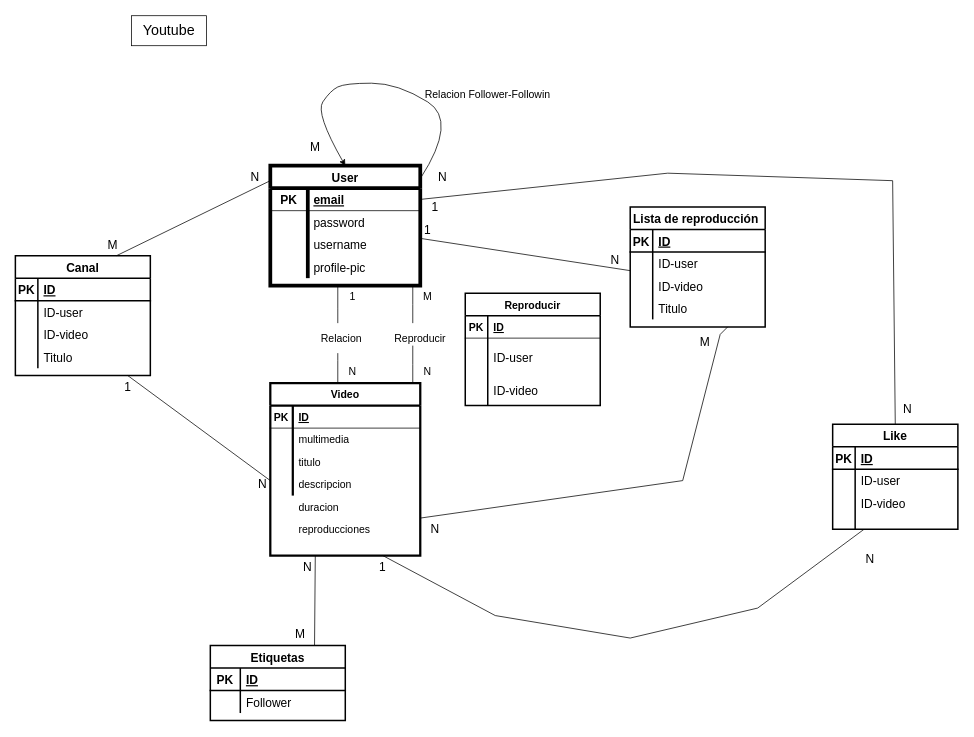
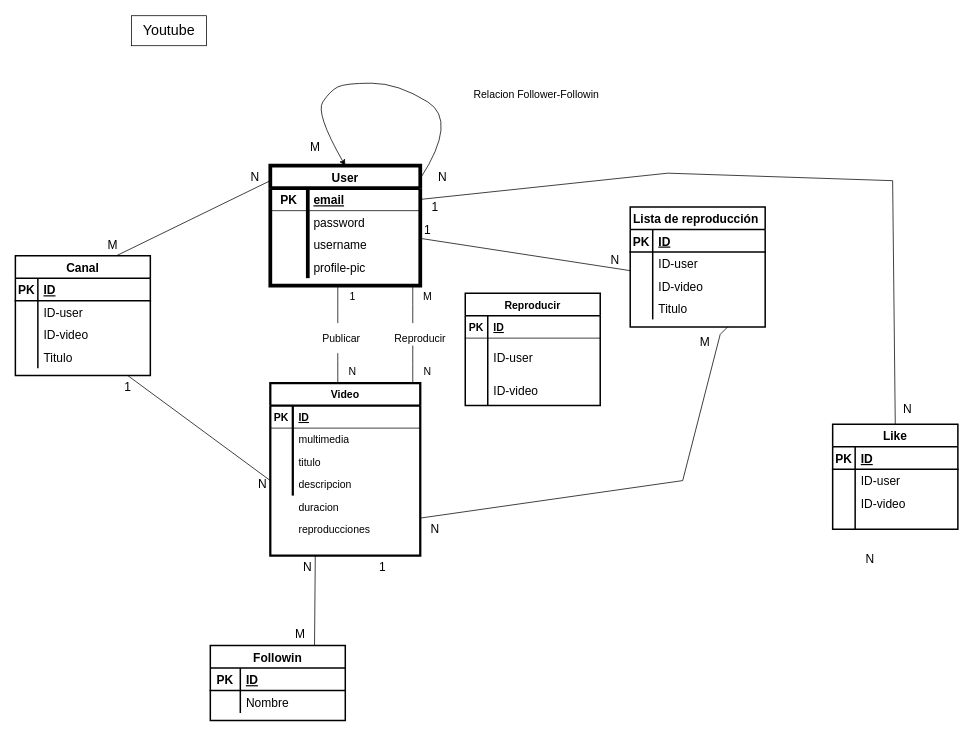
(488, 94) -> (537, 94)
(342, 338) -> (342, 338)
(629, 638) -> none
(278, 658) -> (278, 658)
(270, 703) -> (266, 703)
